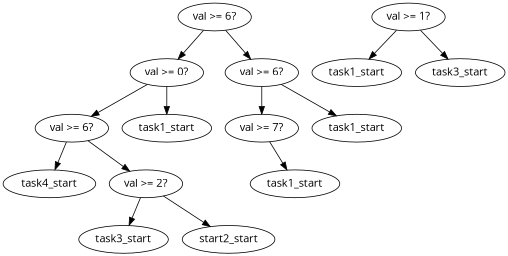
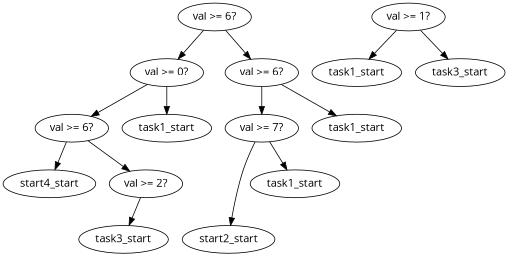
(49, 184) -> (49, 184)
(184, 209) -> (241, 179)
